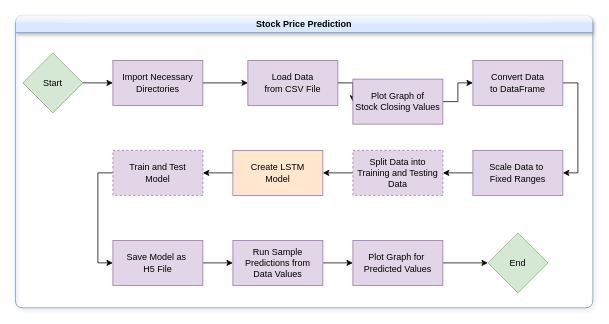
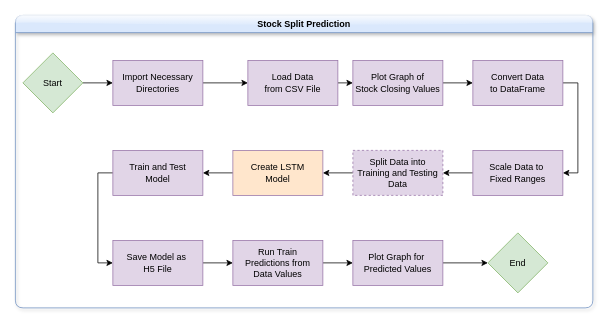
(304, 24) -> (304, 24)
(398, 102) -> (398, 83)
(158, 173) -> (158, 173)
(278, 263) -> (278, 263)
